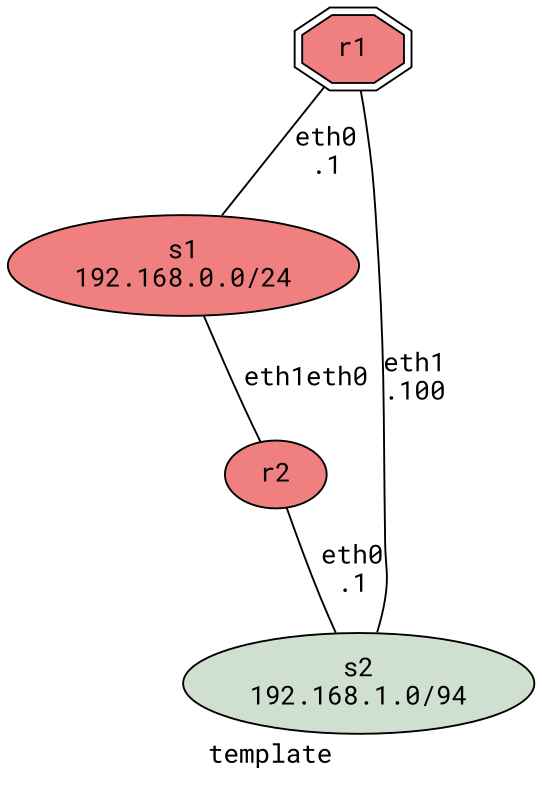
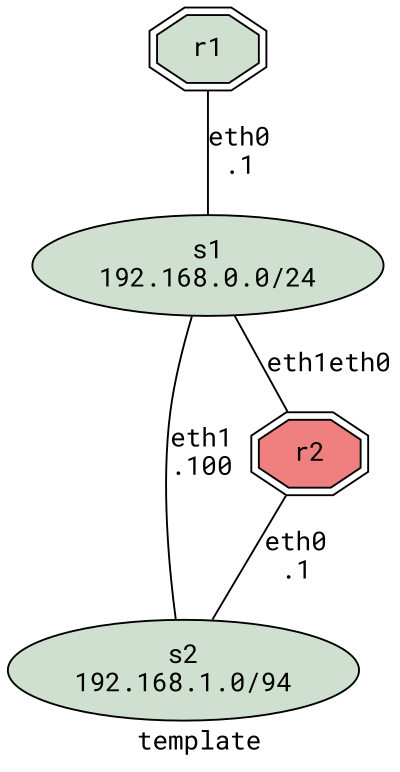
(353, 49) -> (208, 49)
(183, 266) -> (208, 266)
(383, 361) -> (166, 467)
(276, 474) -> (310, 454)
